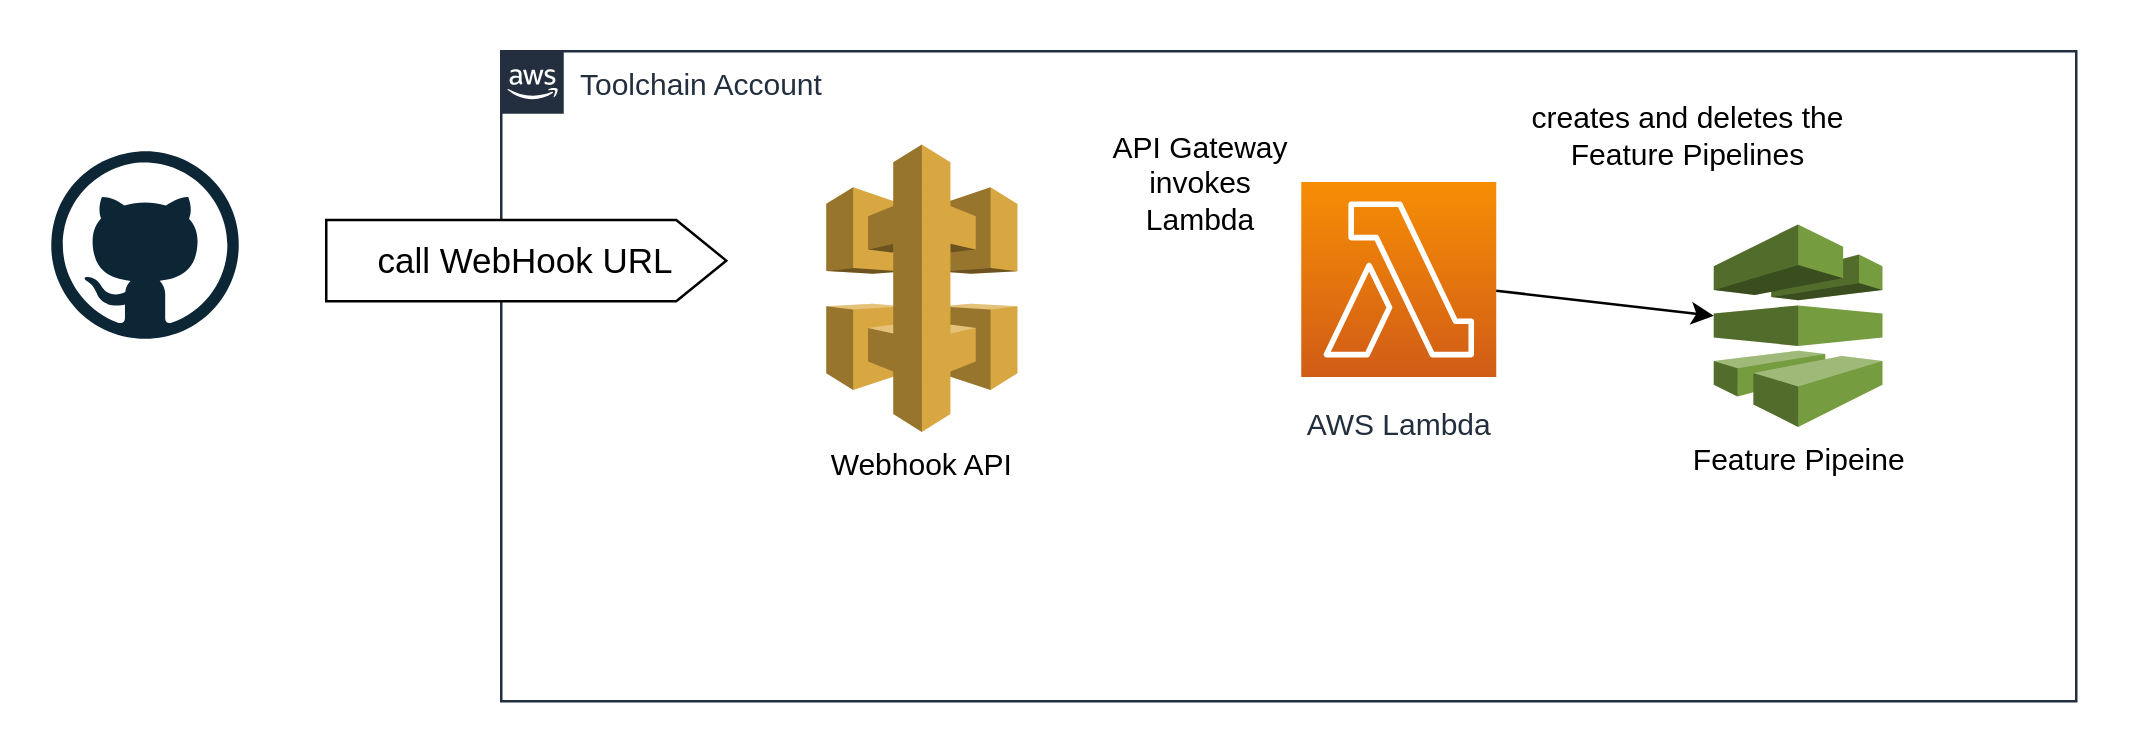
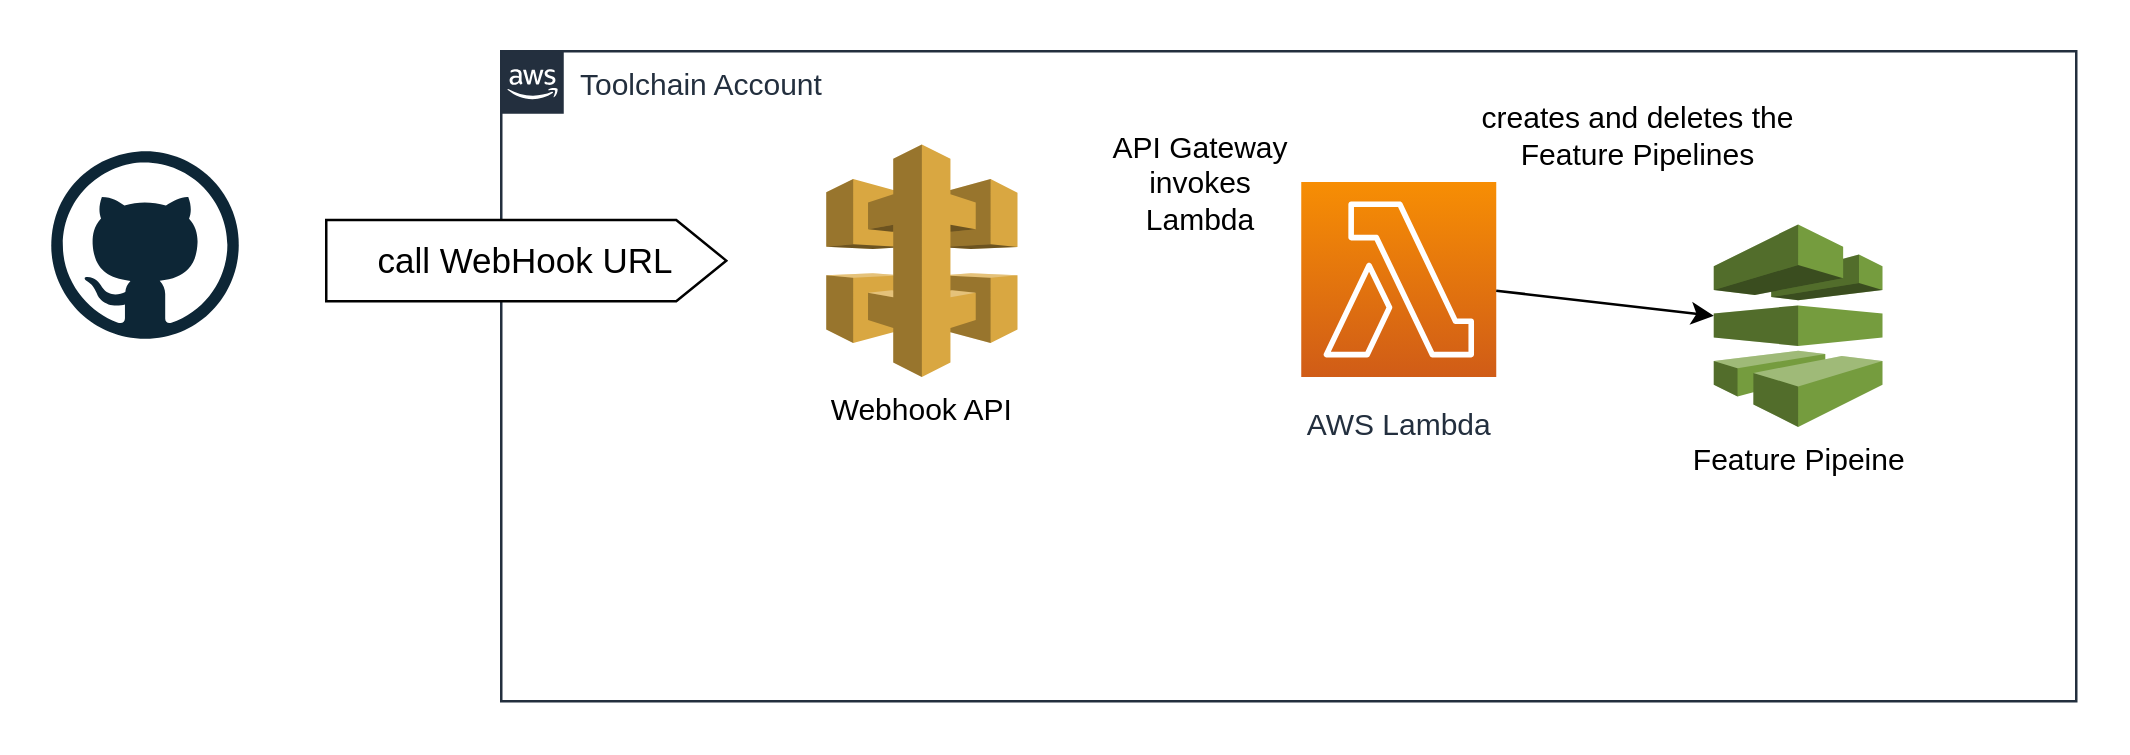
(1689, 137) -> (1639, 137)
(922, 288) -> (922, 261)
